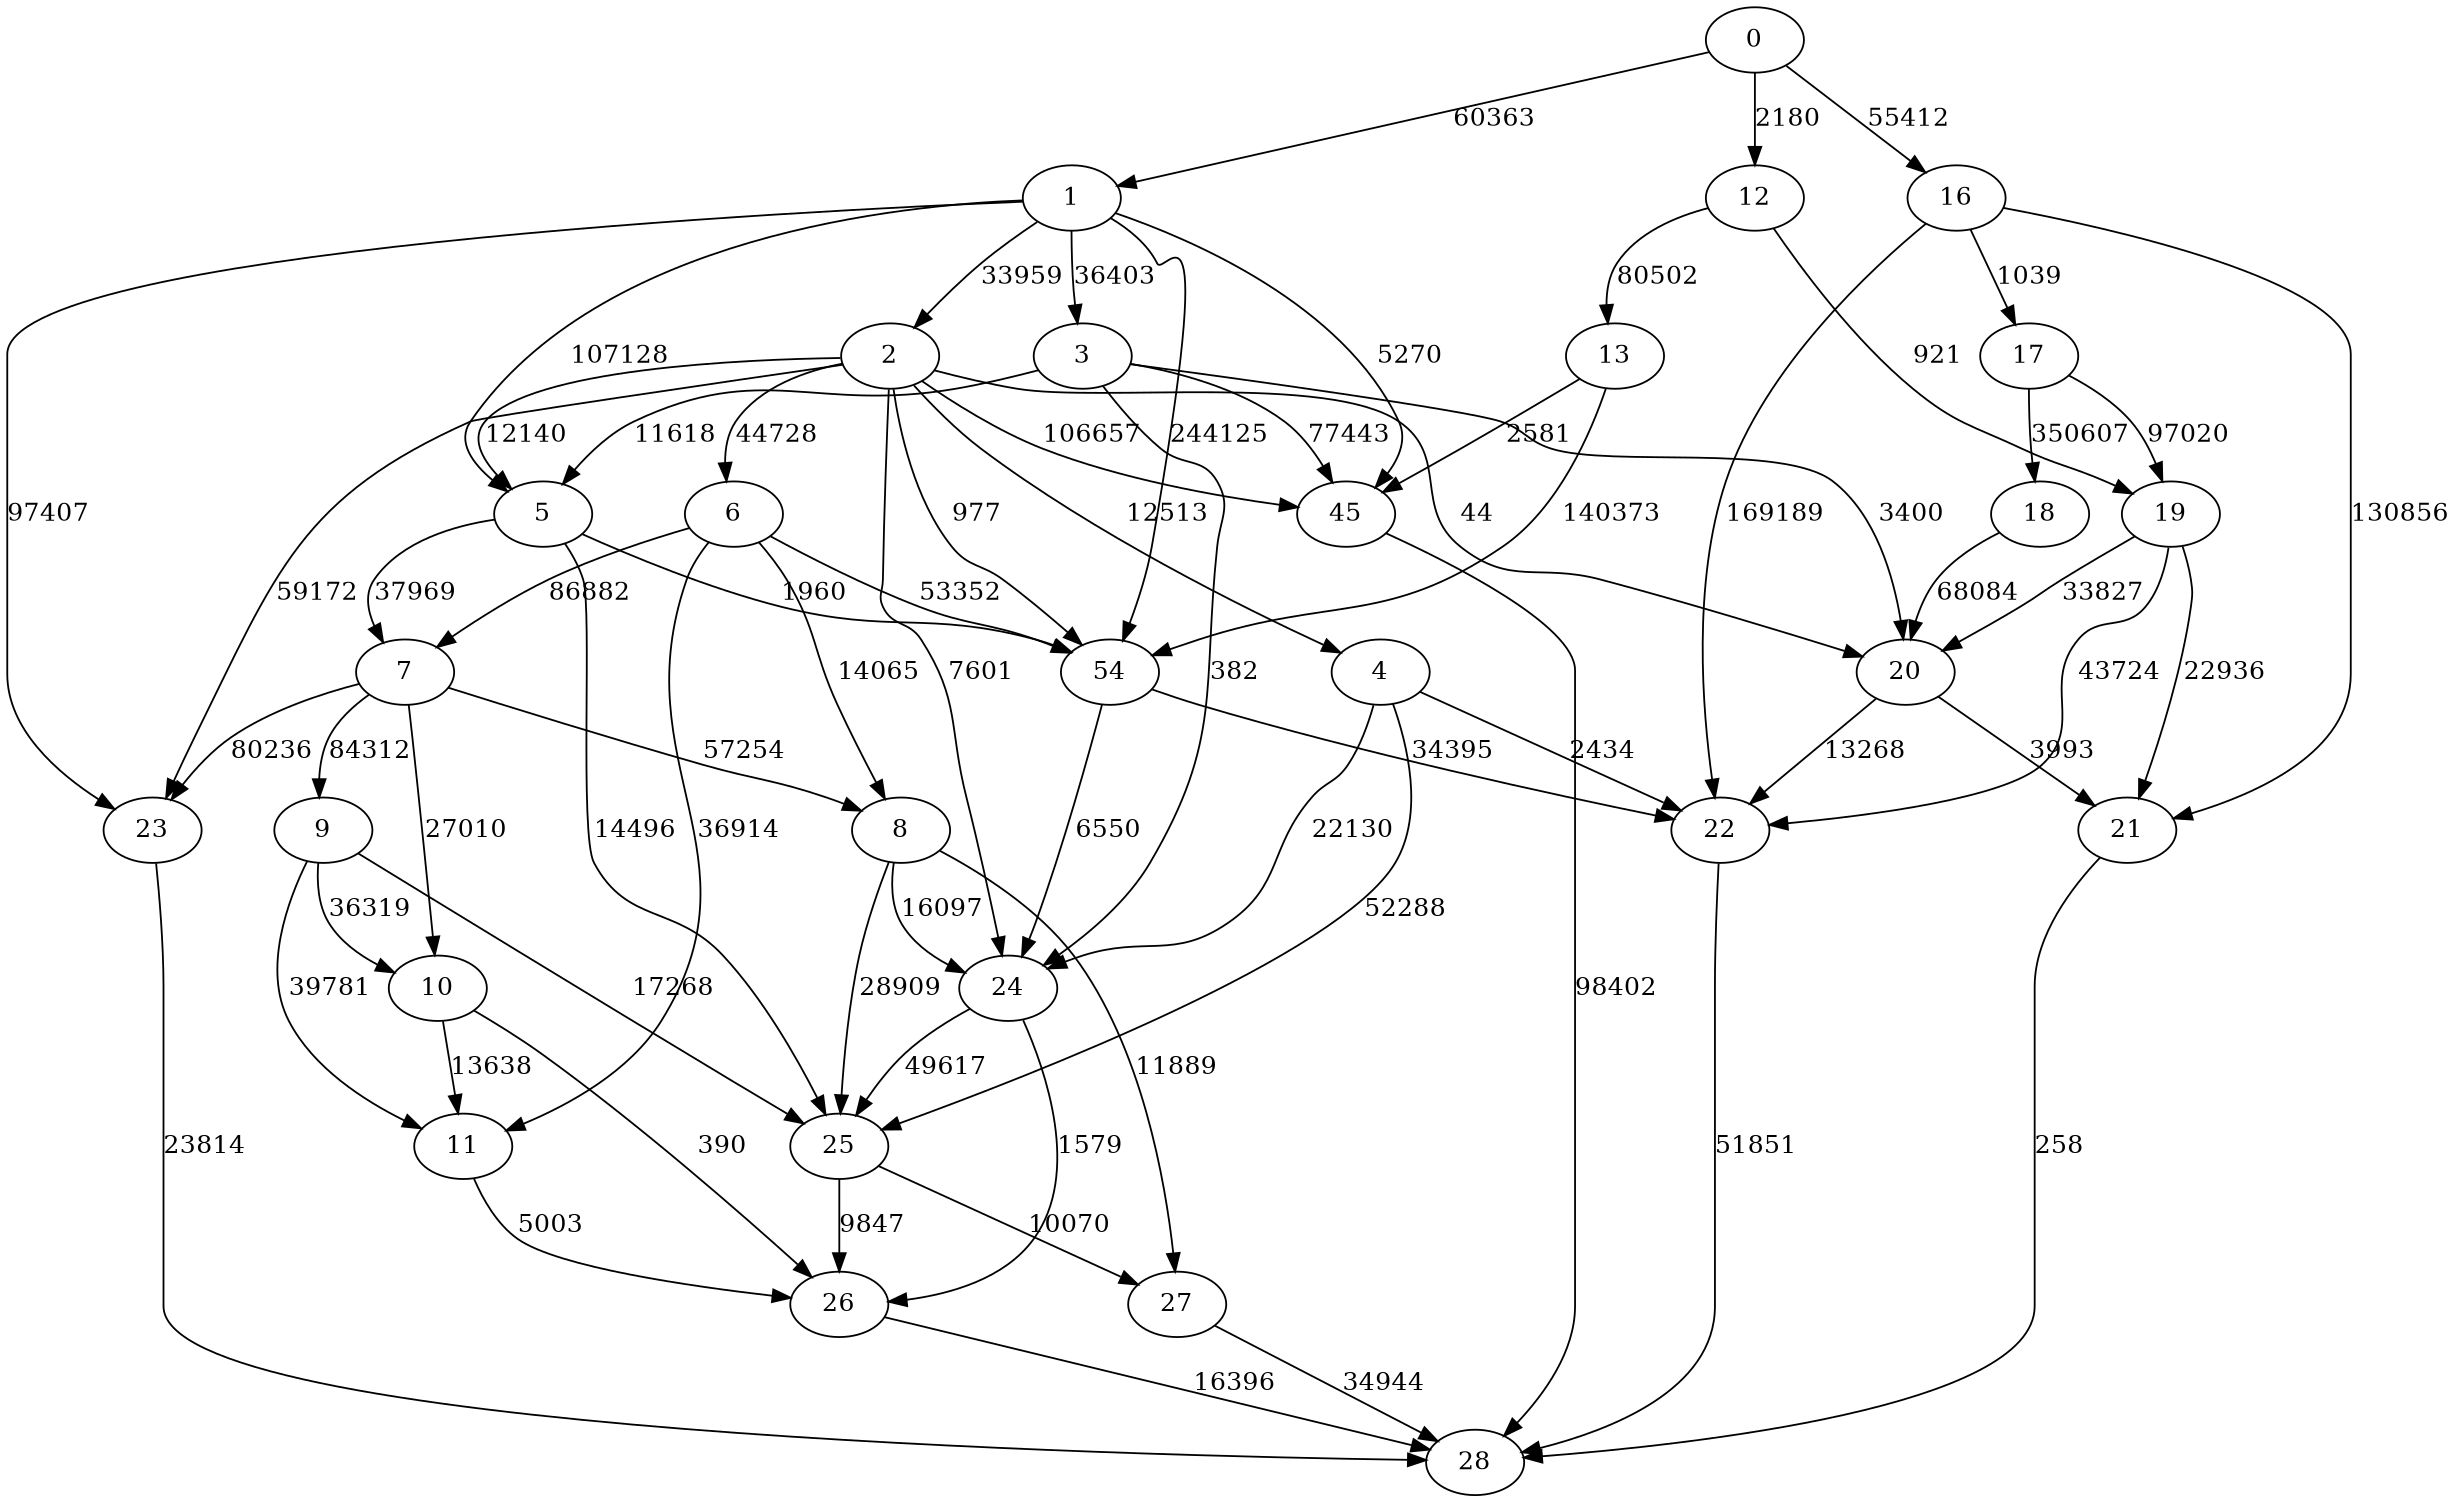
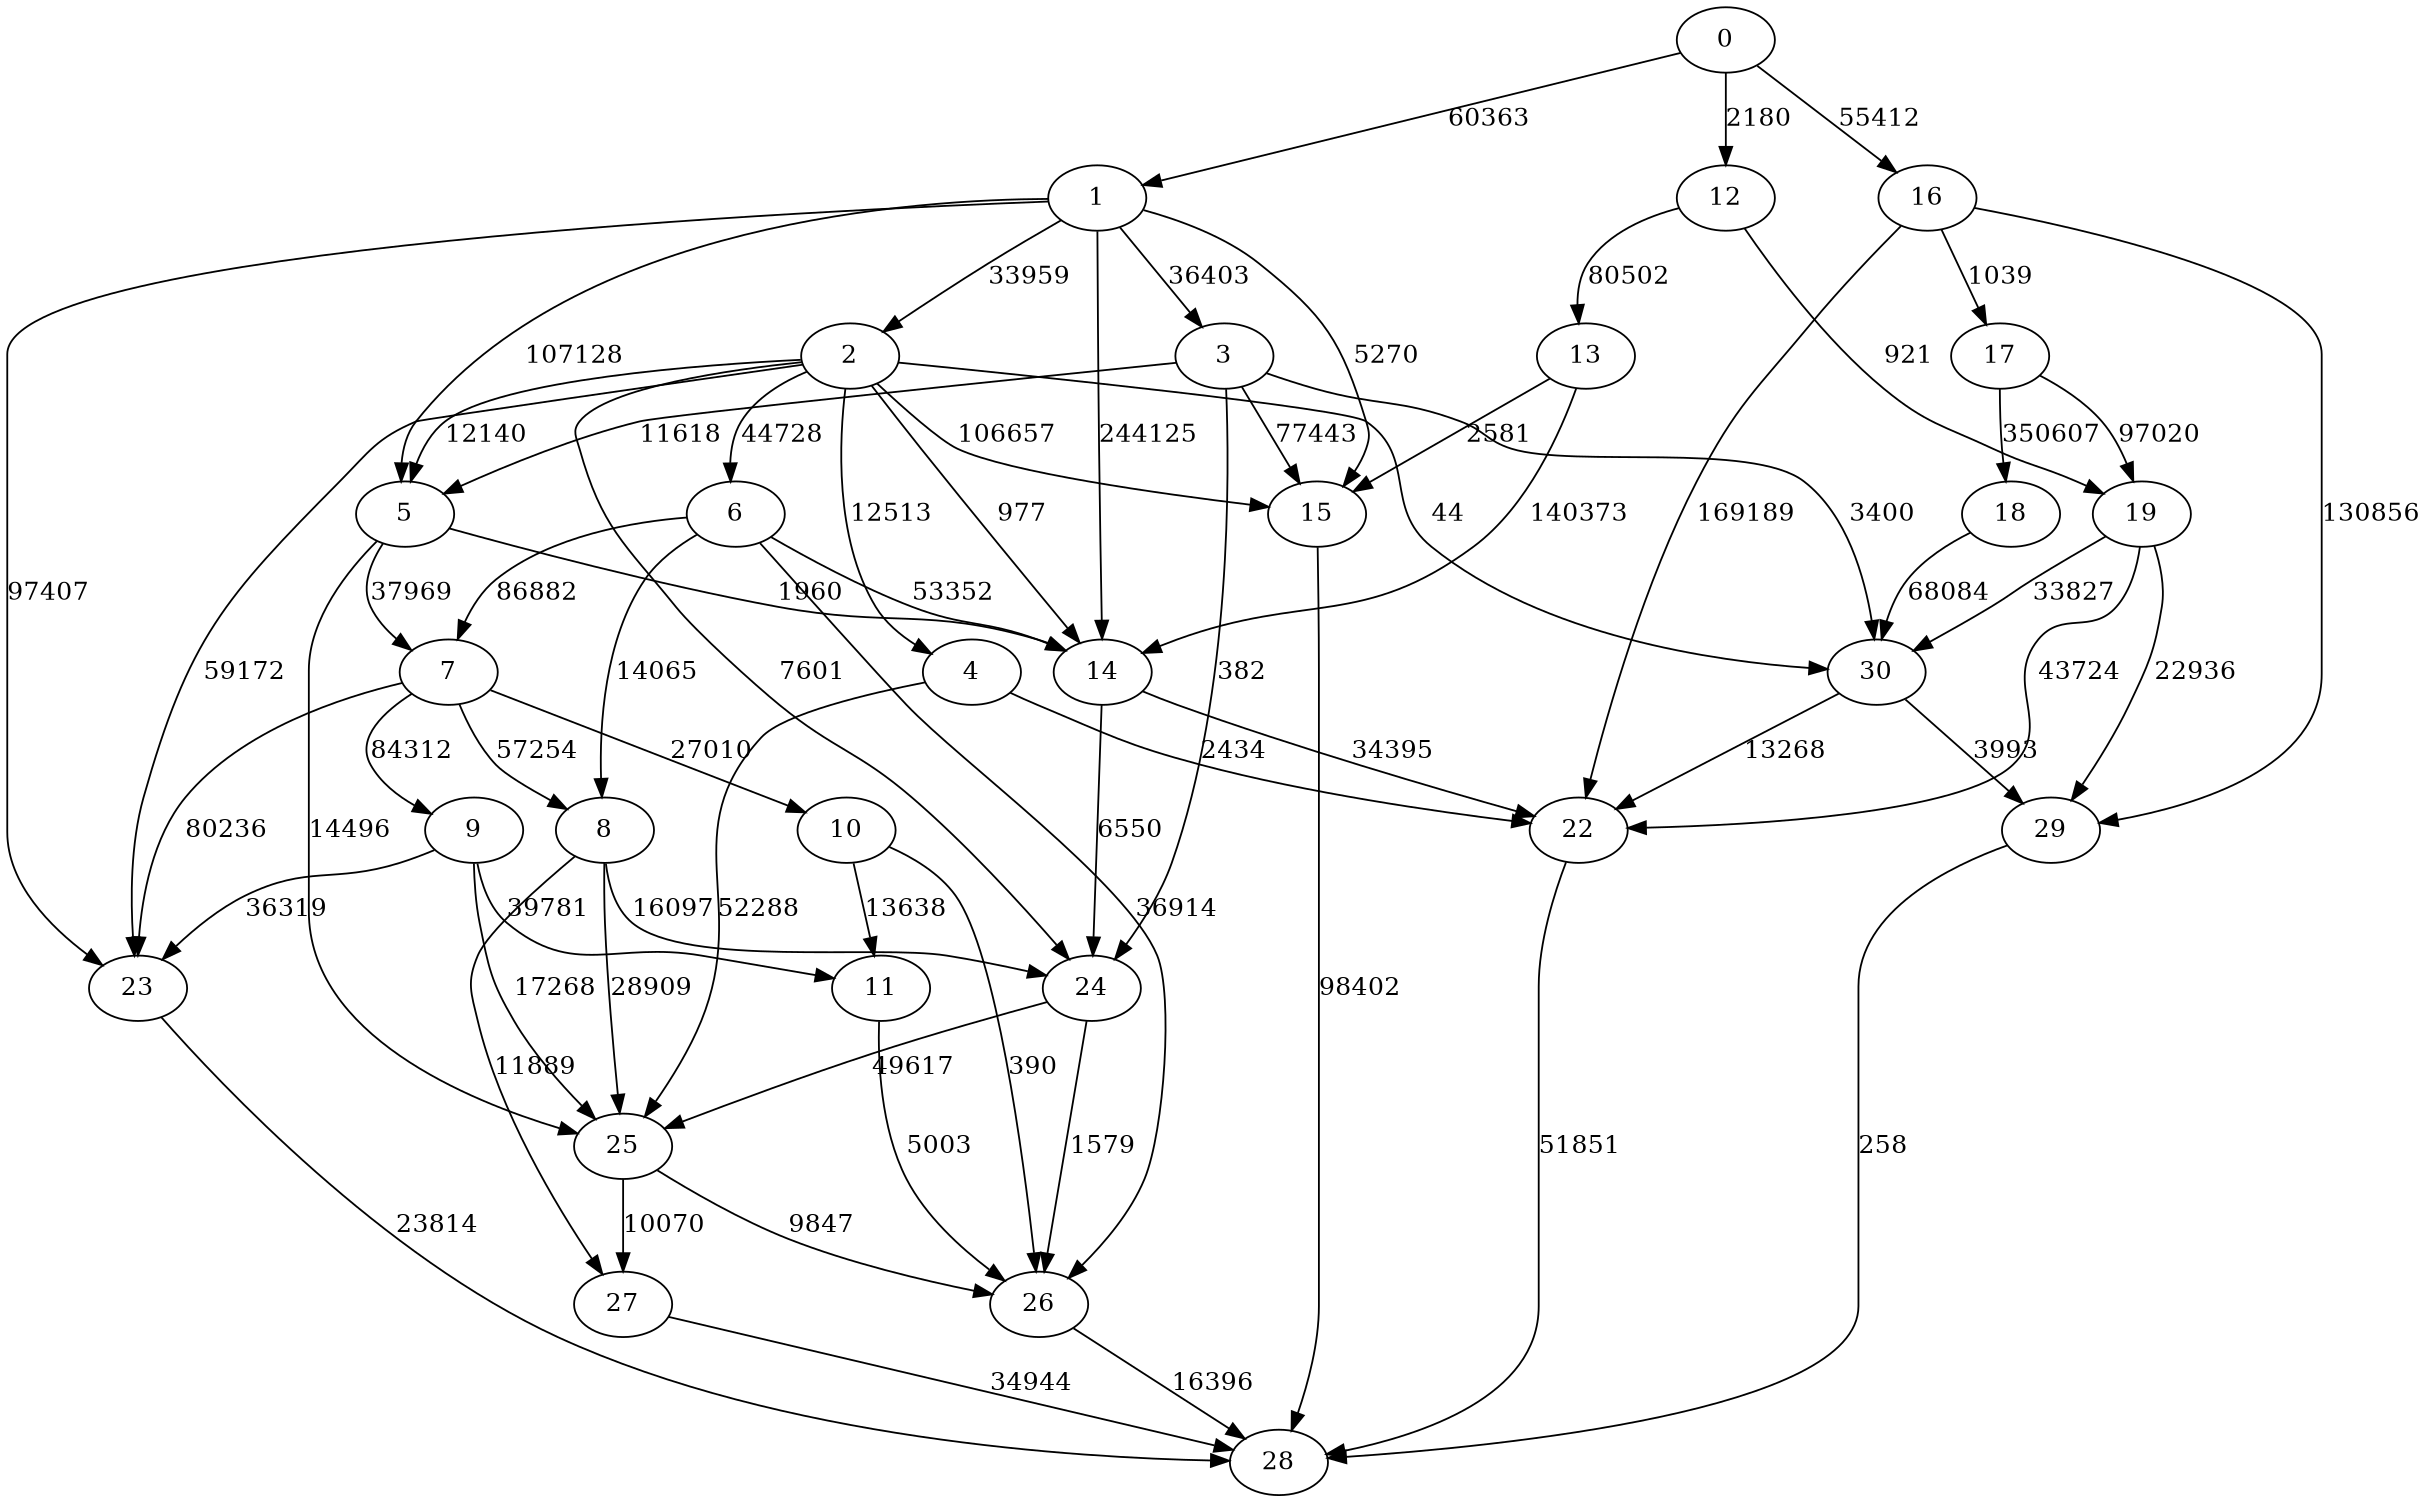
(1346, 514) -> (1317, 514)
(1110, 672) -> (1103, 672)
(1906, 672) -> (1877, 672)
(2127, 830) -> (2051, 830)
(698, 867) -> (1082, 862)
(1262, 888) -> none
(330, 924) -> (297, 878)
